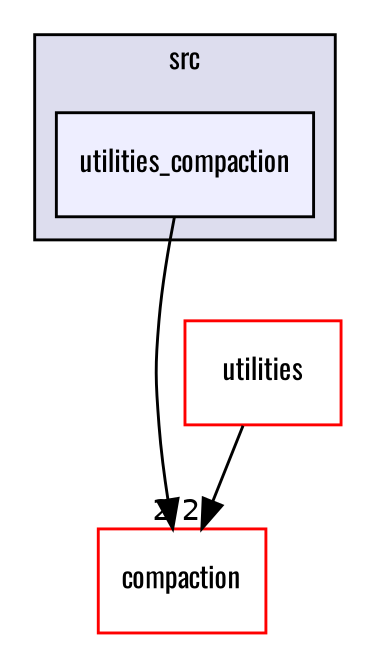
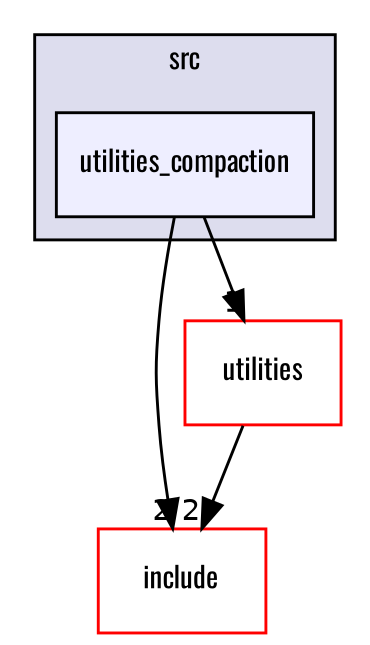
none -> (220, 257)
(182, 581) -> (182, 581)
